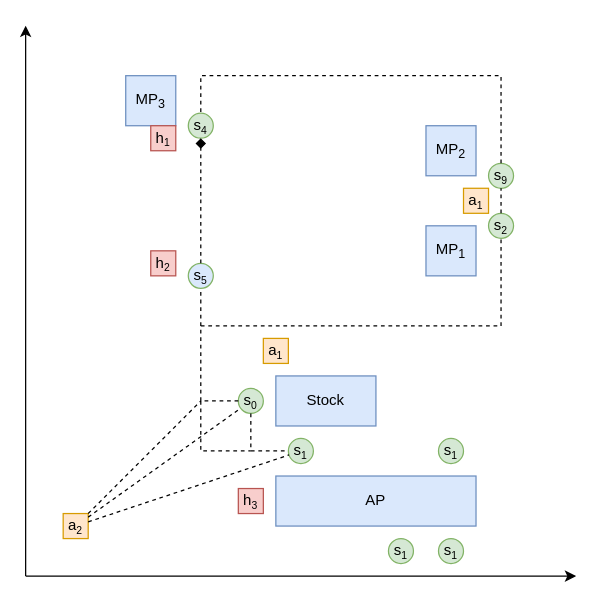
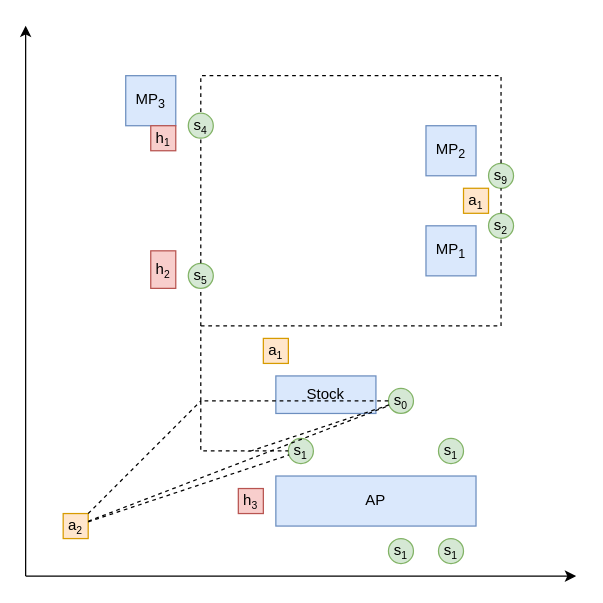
(201, 149) -> (201, 144)
(163, 263) -> (163, 269)
(201, 276) -> (201, 276)
(251, 401) -> (401, 401)
(326, 401) -> (326, 394)
